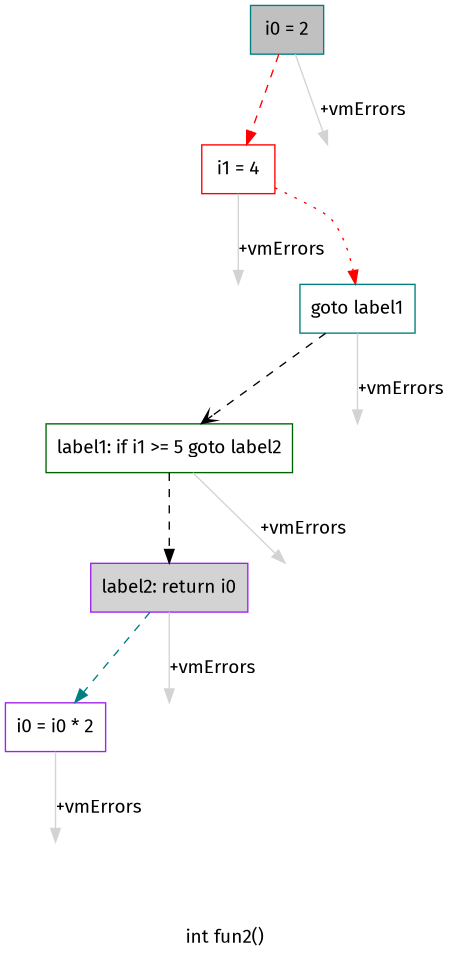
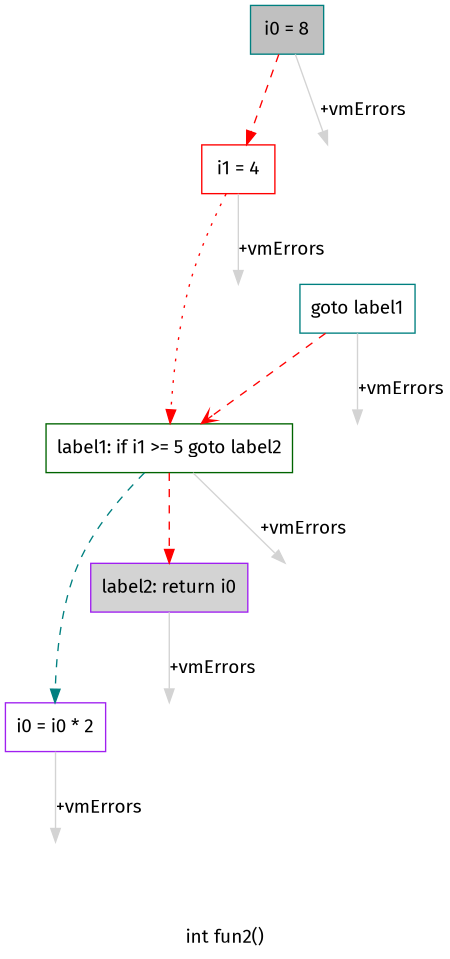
(287, 30) -> (287, 30)
(328, 216) -> (186, 299)
(269, 374) -> (269, 374)
(169, 511) -> (169, 511)
(117, 652) -> (76, 571)
